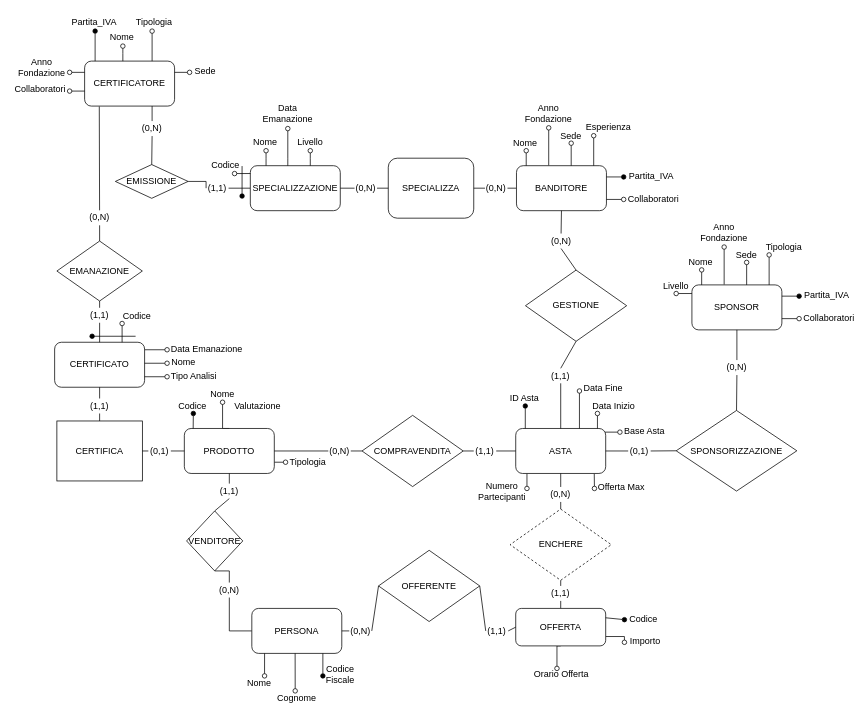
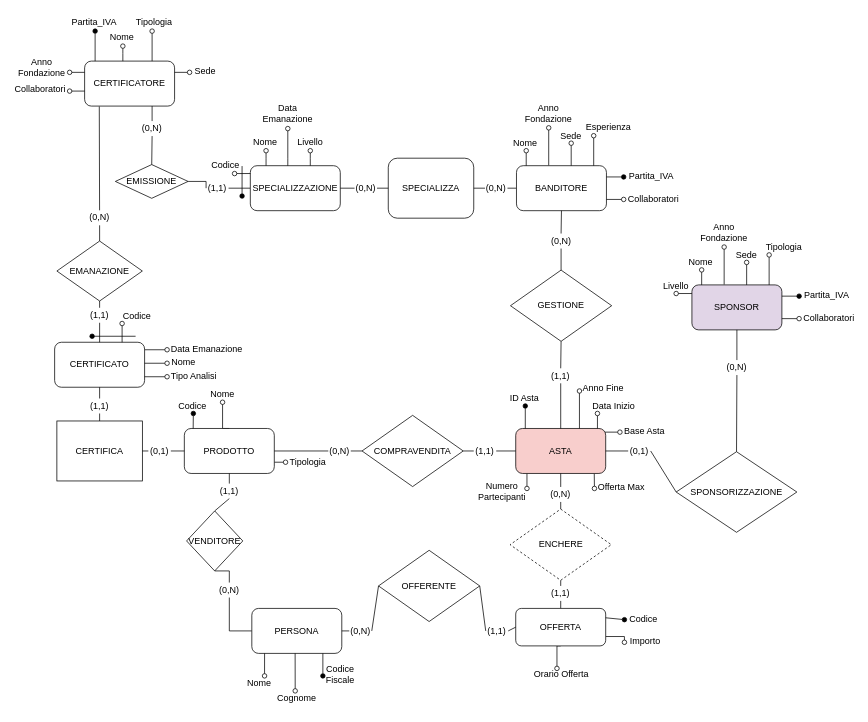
(576, 306) -> (561, 306)
(737, 308) -> (737, 308)
(603, 388) -> (603, 388)
(258, 406) -> none
(561, 451) -> (561, 451)
(737, 451) -> (737, 492)
